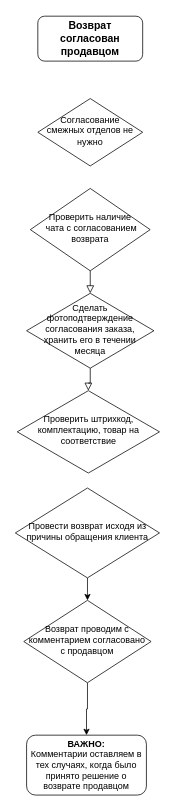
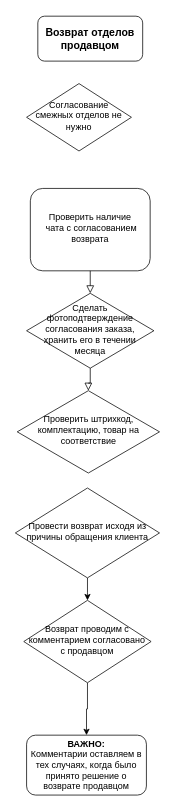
(90, 38) -> (90, 38)
(90, 132) -> (79, 117)
(90, 229) -> (90, 229)
